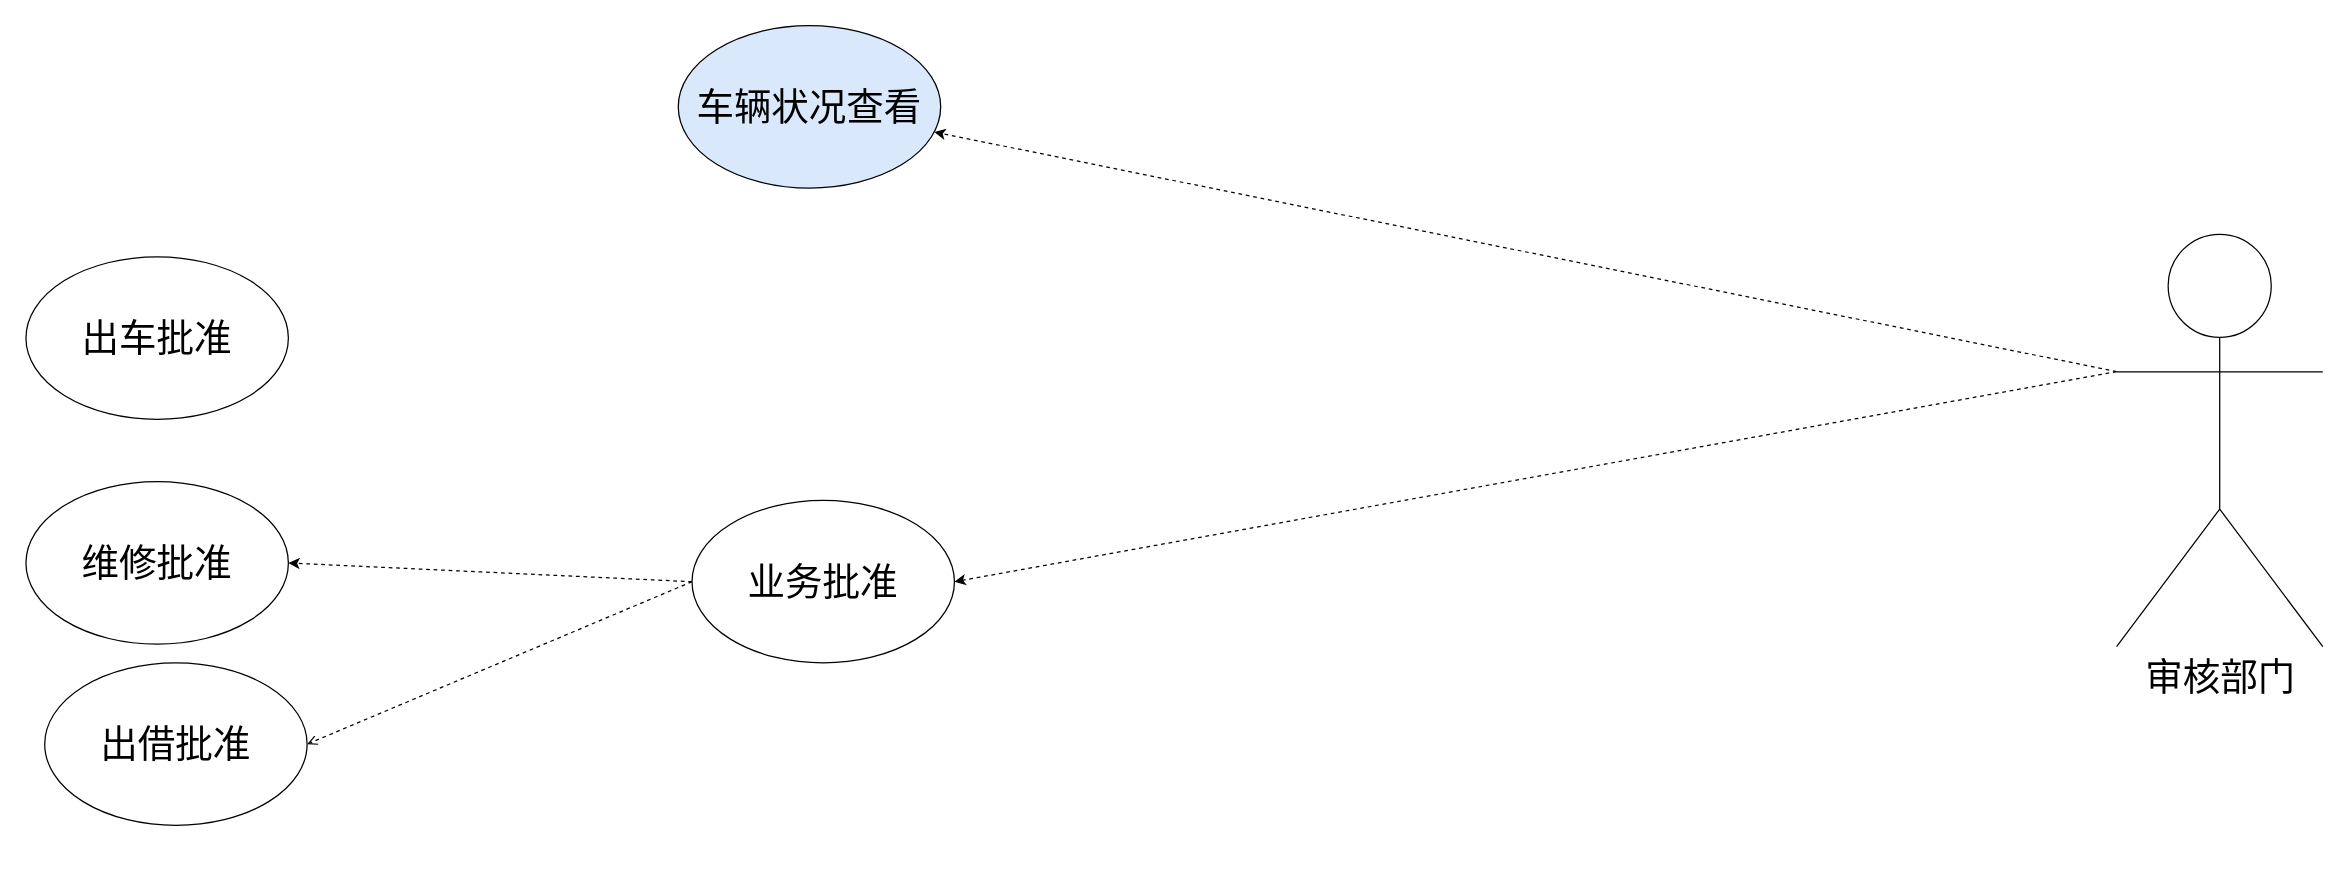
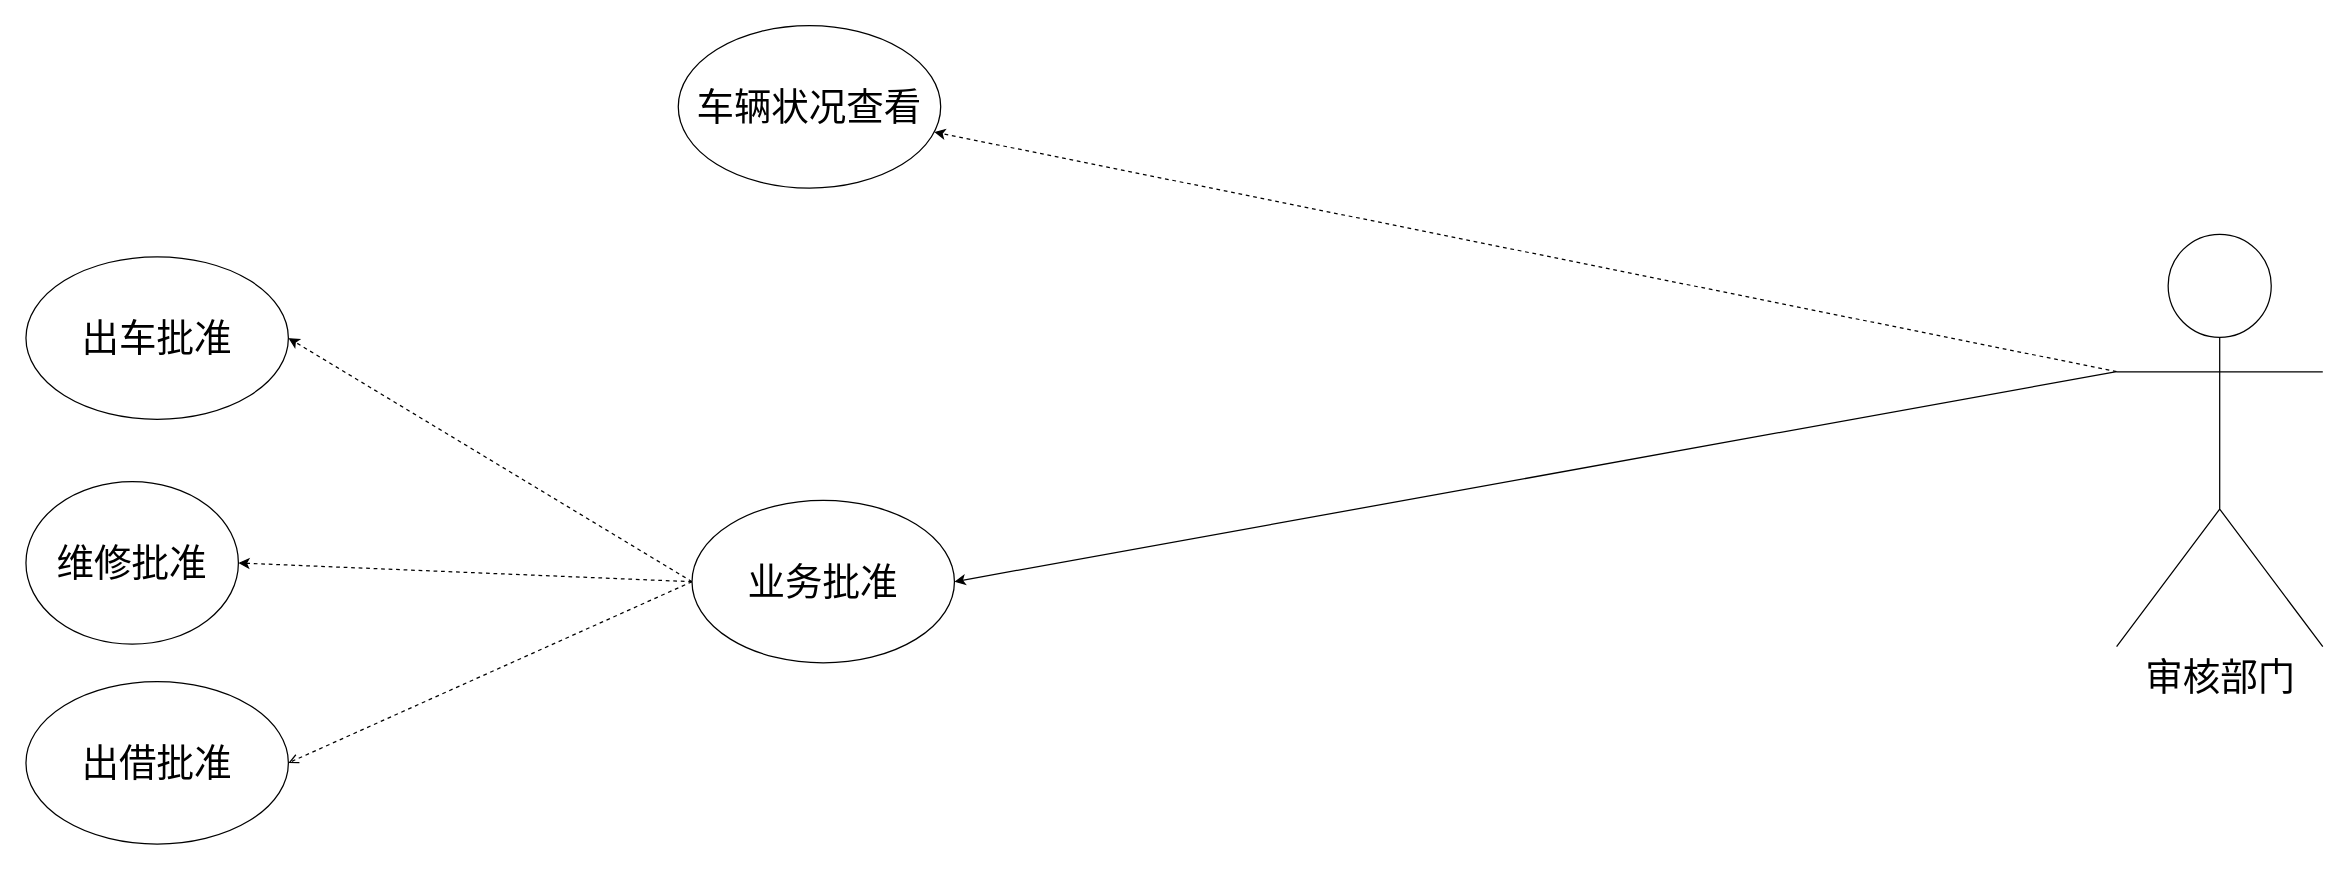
(809, 107) -> (809, 107)
none -> (490, 460)
(1539, 476) -> (1539, 476)
(157, 563) -> (132, 563)
(176, 744) -> (157, 763)
